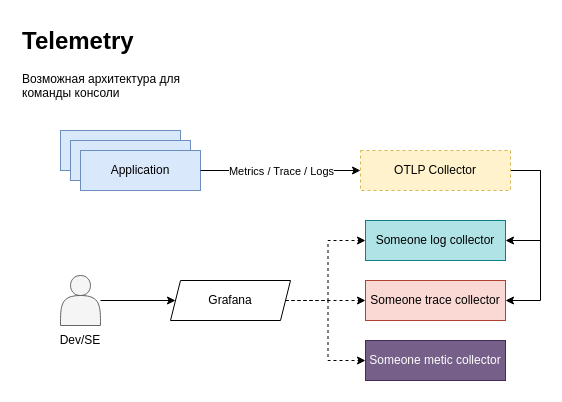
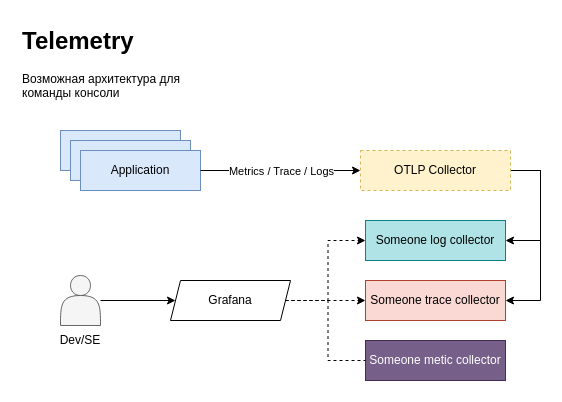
(357, 361) -> (360, 361)
